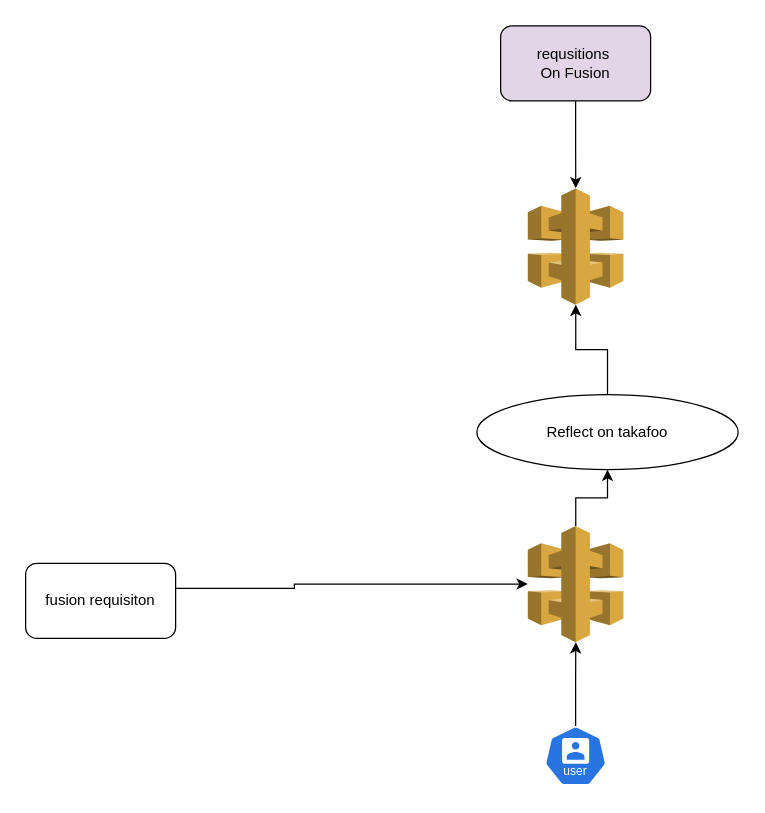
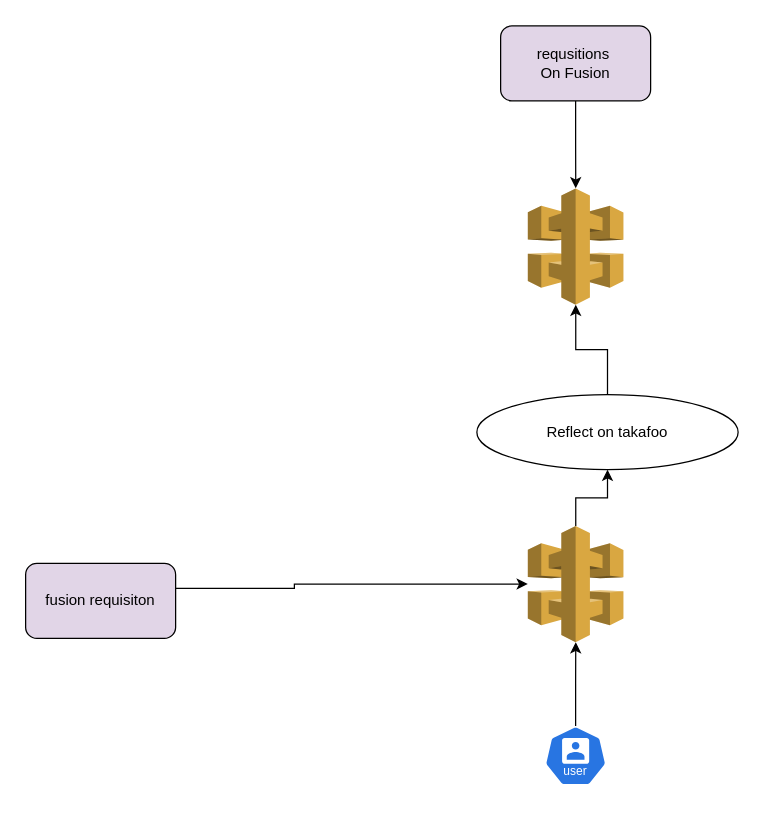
(101, 601) -> (101, 601)
